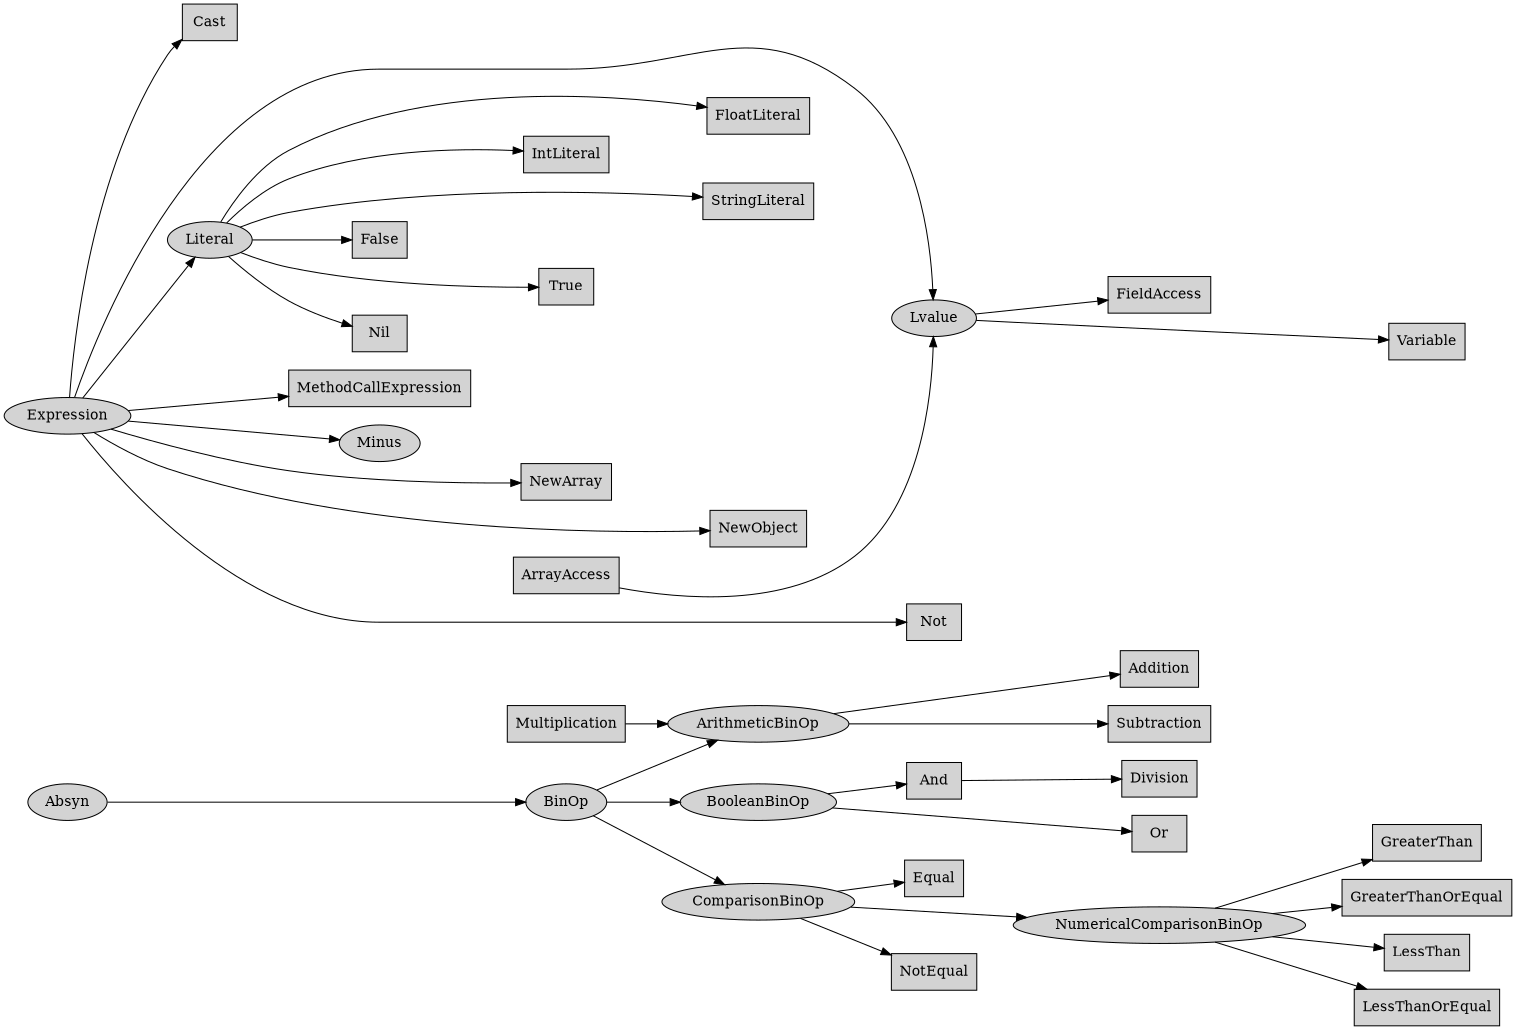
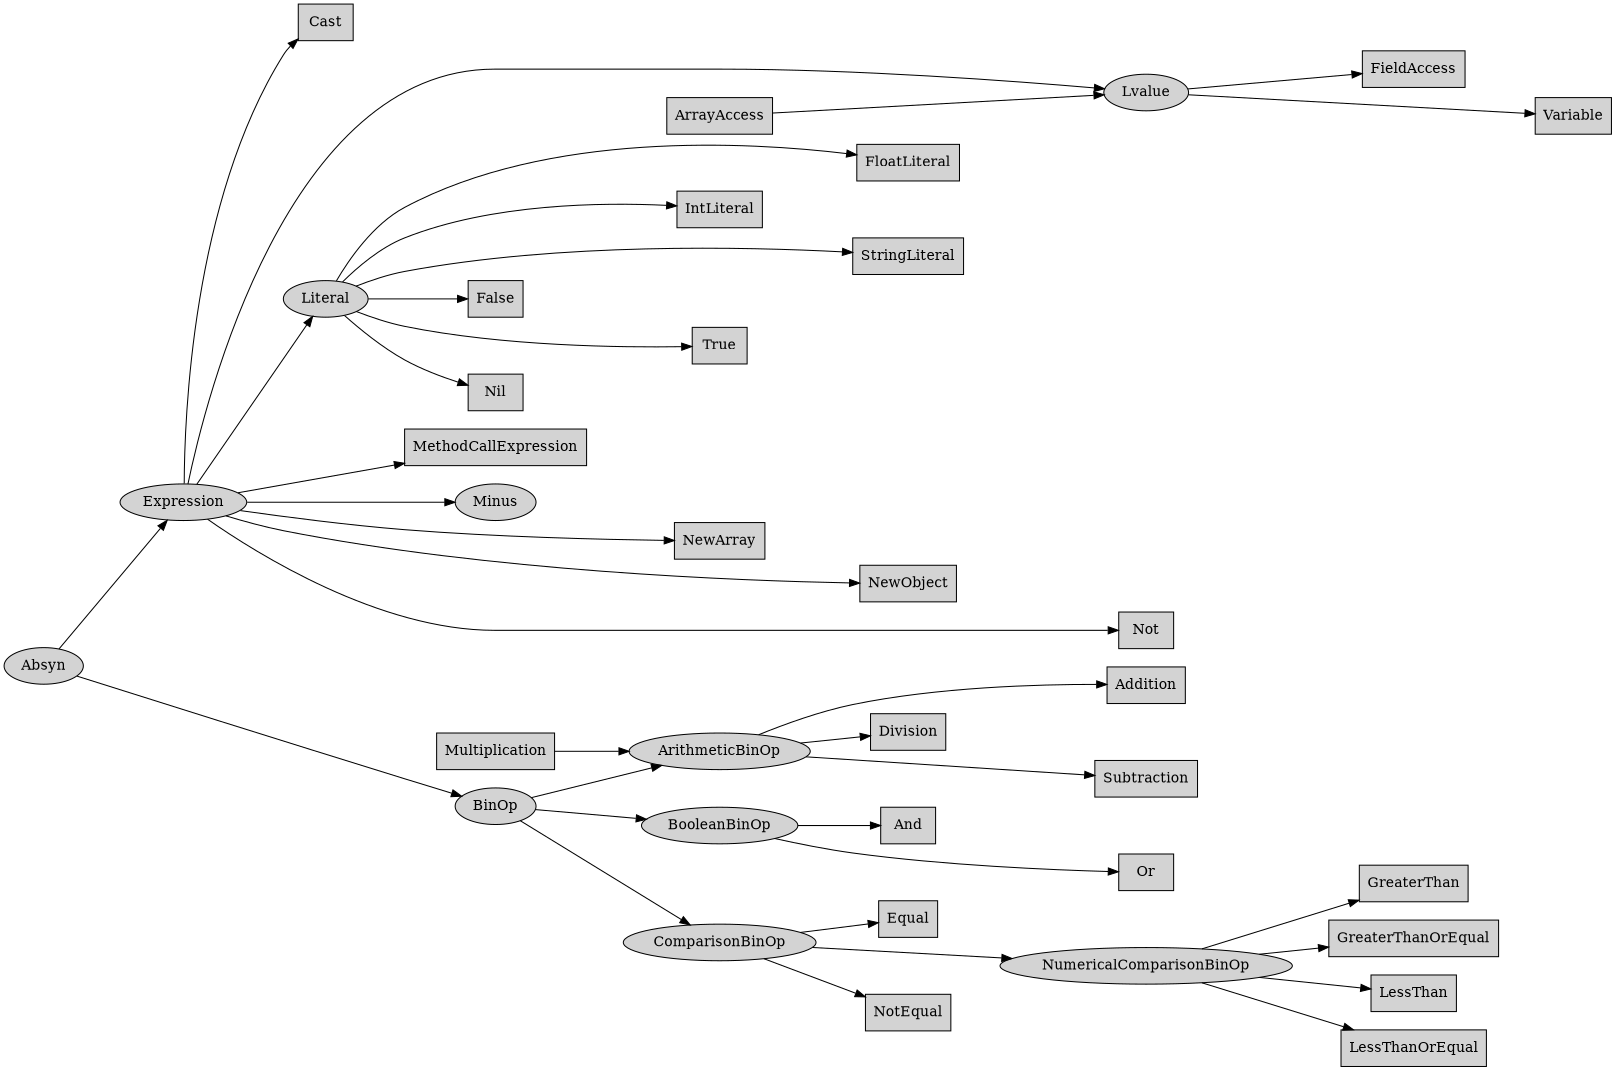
none -> (110, 589)
(1036, 780) -> (830, 740)
